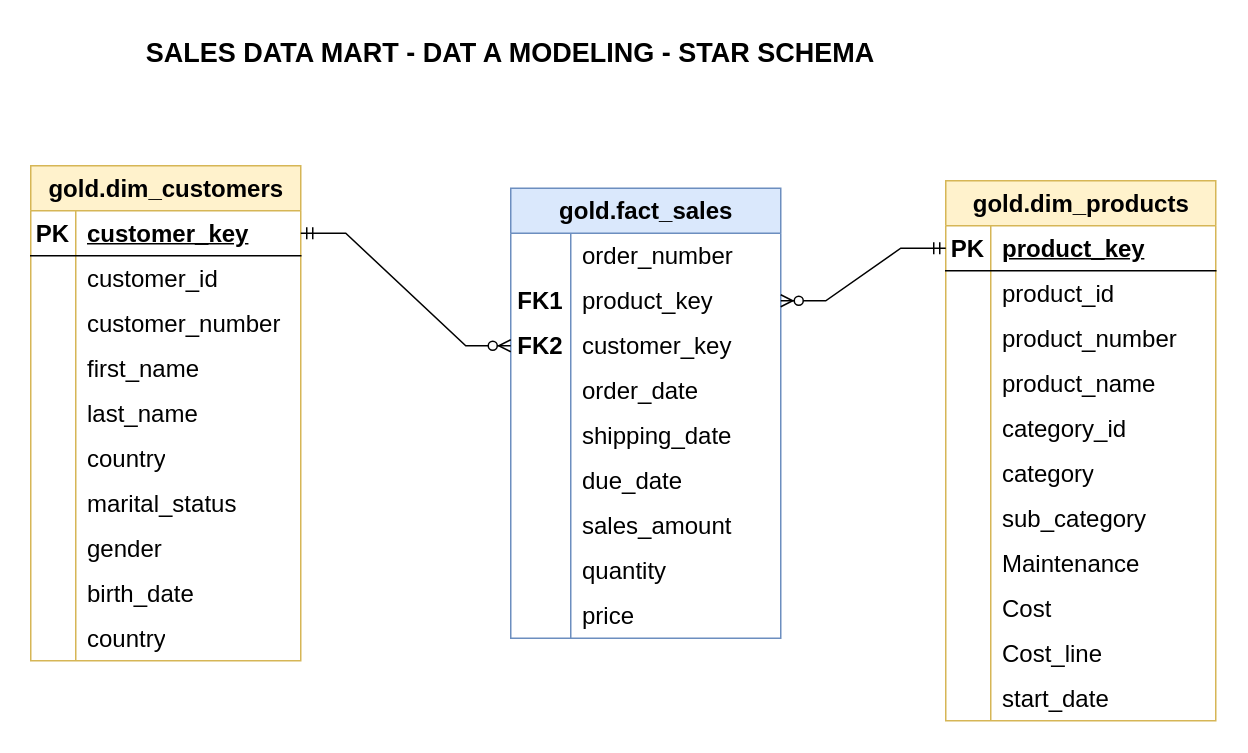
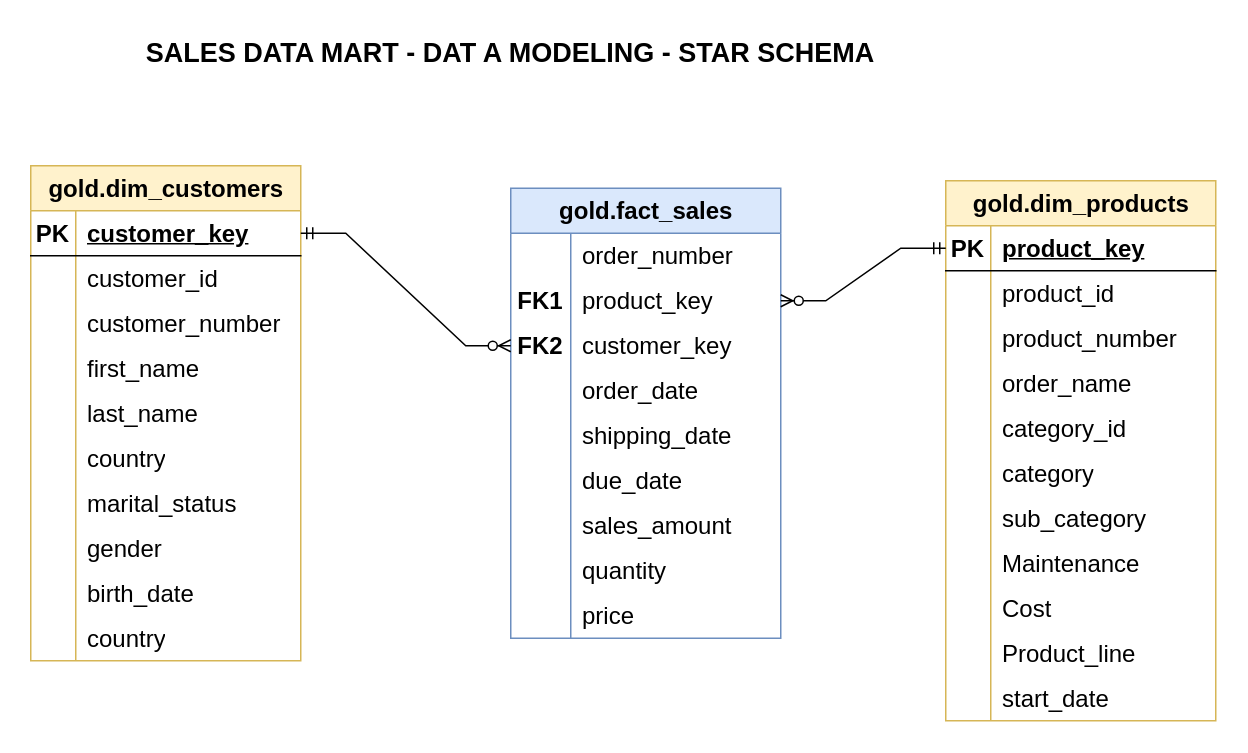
(1083, 383) -> (1070, 383)
(1057, 653) -> (1077, 653)
